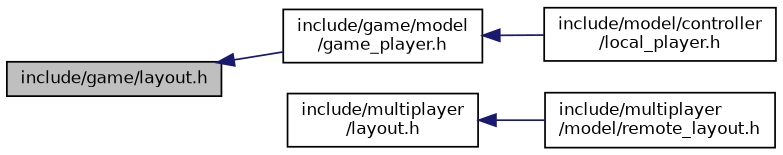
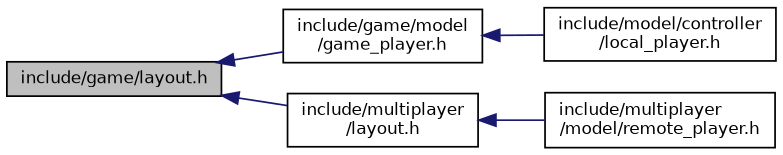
none -> (263, 102)
(660, 120) -> (660, 120)
